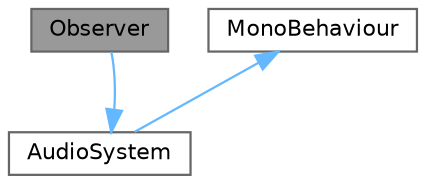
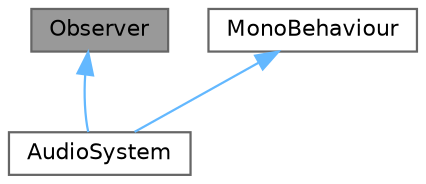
(115, 81) -> (85, 104)
